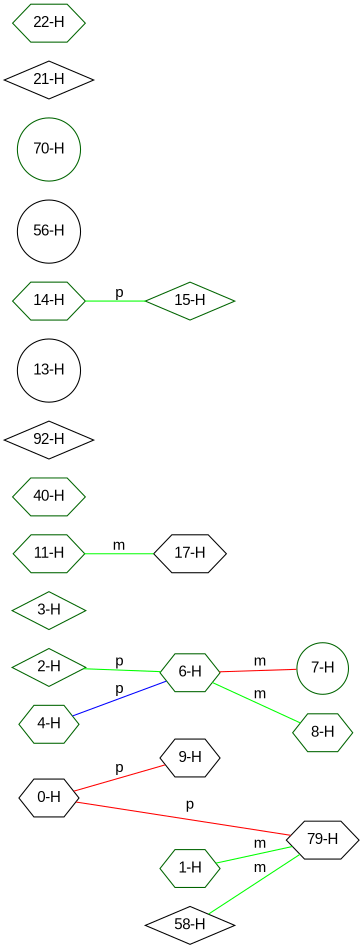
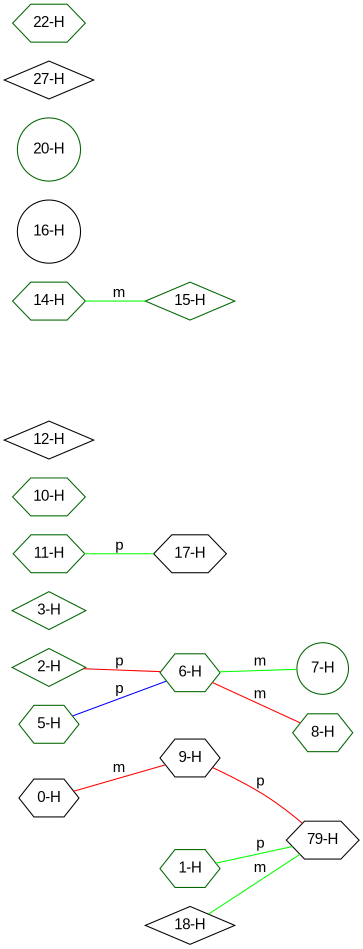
(49, 80) -> (49, 80)
(49, 149) -> (49, 149)
(49, 232) -> (49, 232)
(119, 293) -> (119, 293)
(49, 371) -> none
(49, 440) -> (49, 440)
(49, 497) -> (49, 497)
(119, 546) -> (119, 546)
(122, 670) -> (122, 670)
(258, 671) -> (258, 671)
(256, 703) -> (256, 703)
(49, 724) -> (49, 724)
(119, 768) -> (119, 768)
(183, 819) -> (260, 792)
(261, 844) -> (261, 844)
(190, 925) -> (190, 925)
